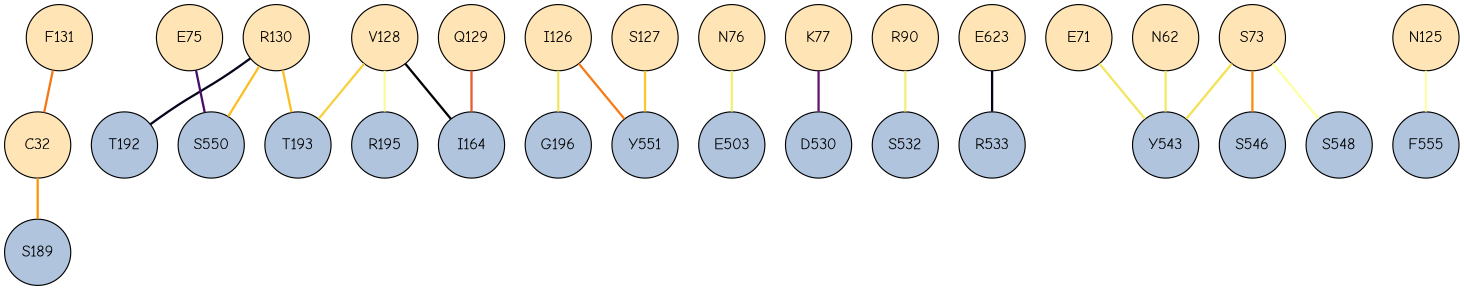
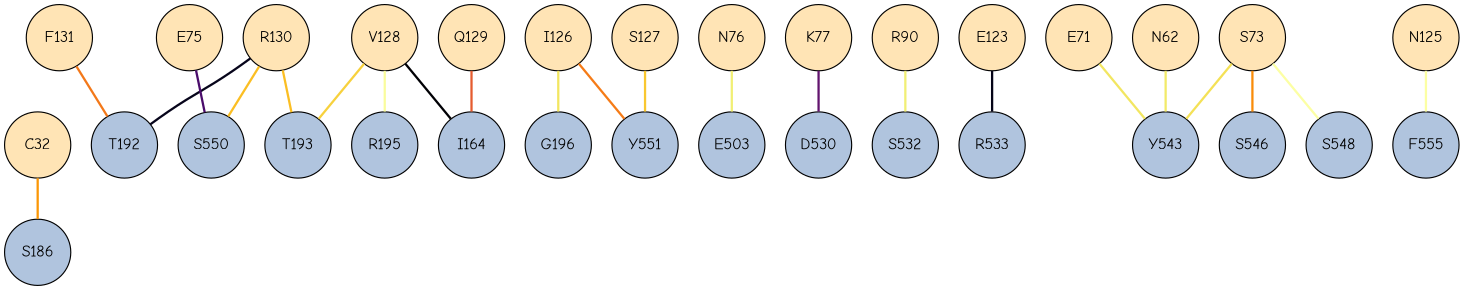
(992, 38) -> (992, 38)
(49, 91) -> (92, 91)
(38, 252) -> (38, 252)
